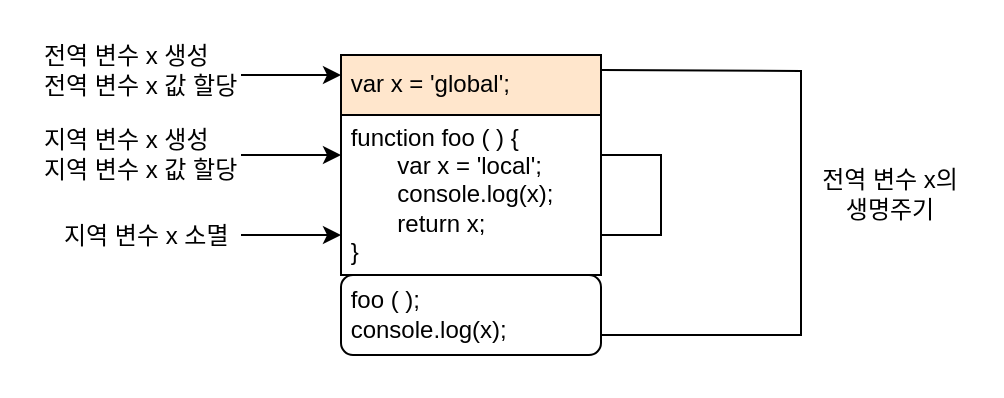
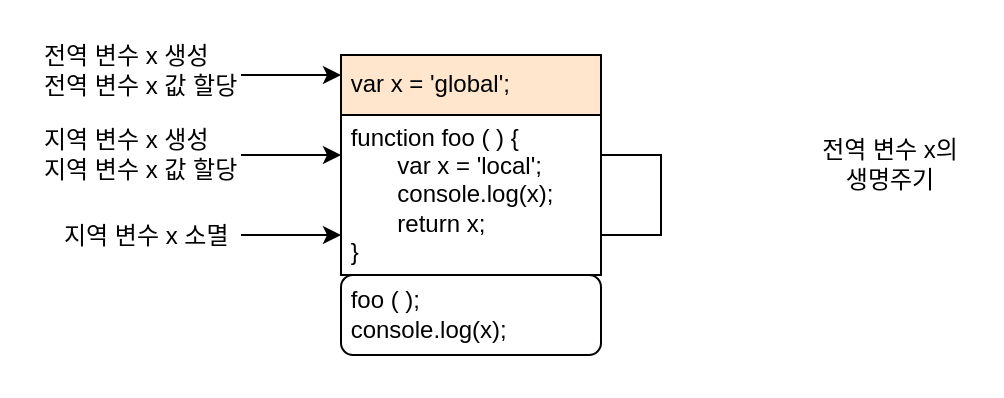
(891, 195) -> (891, 165)
(801, 203) -> none
